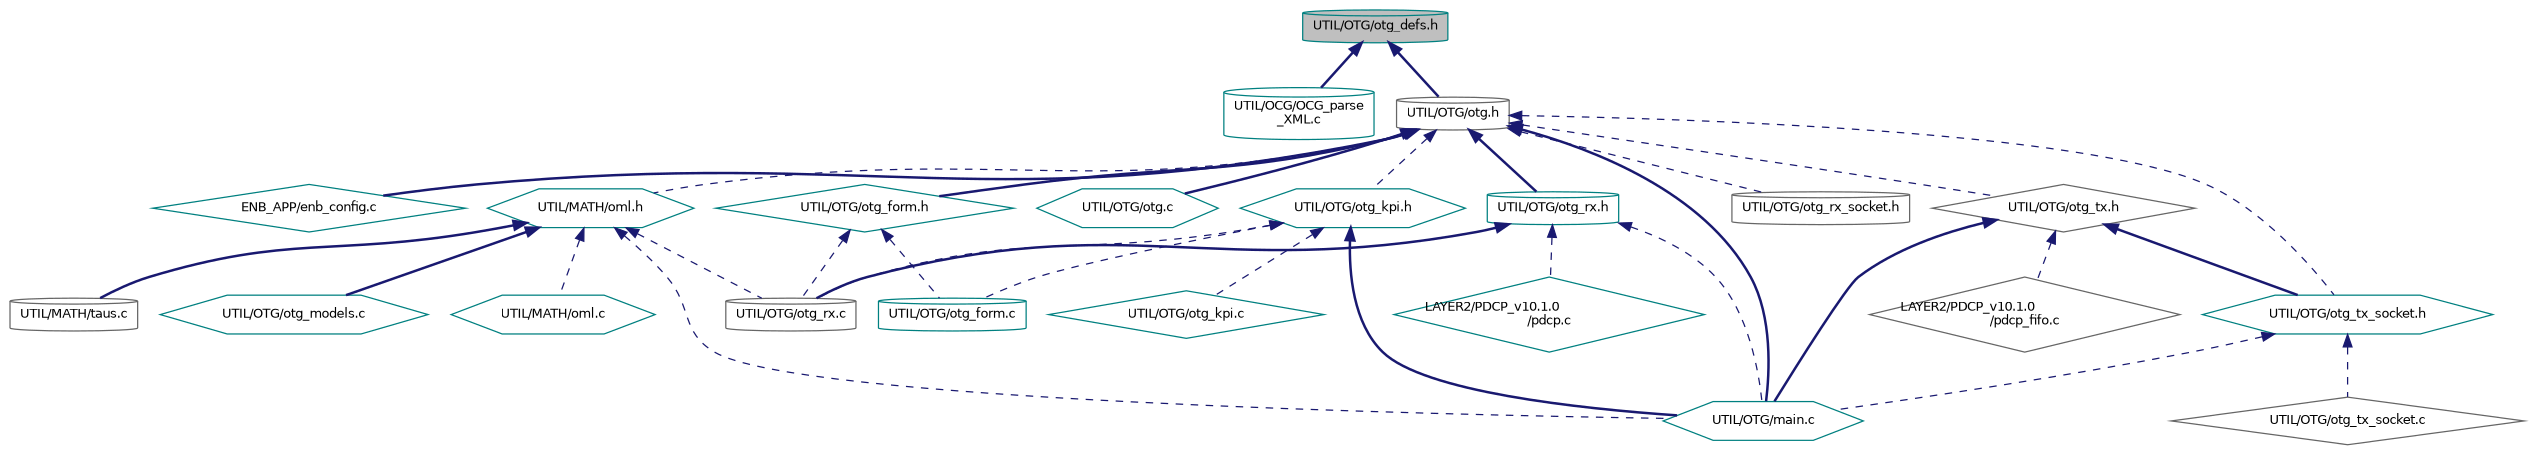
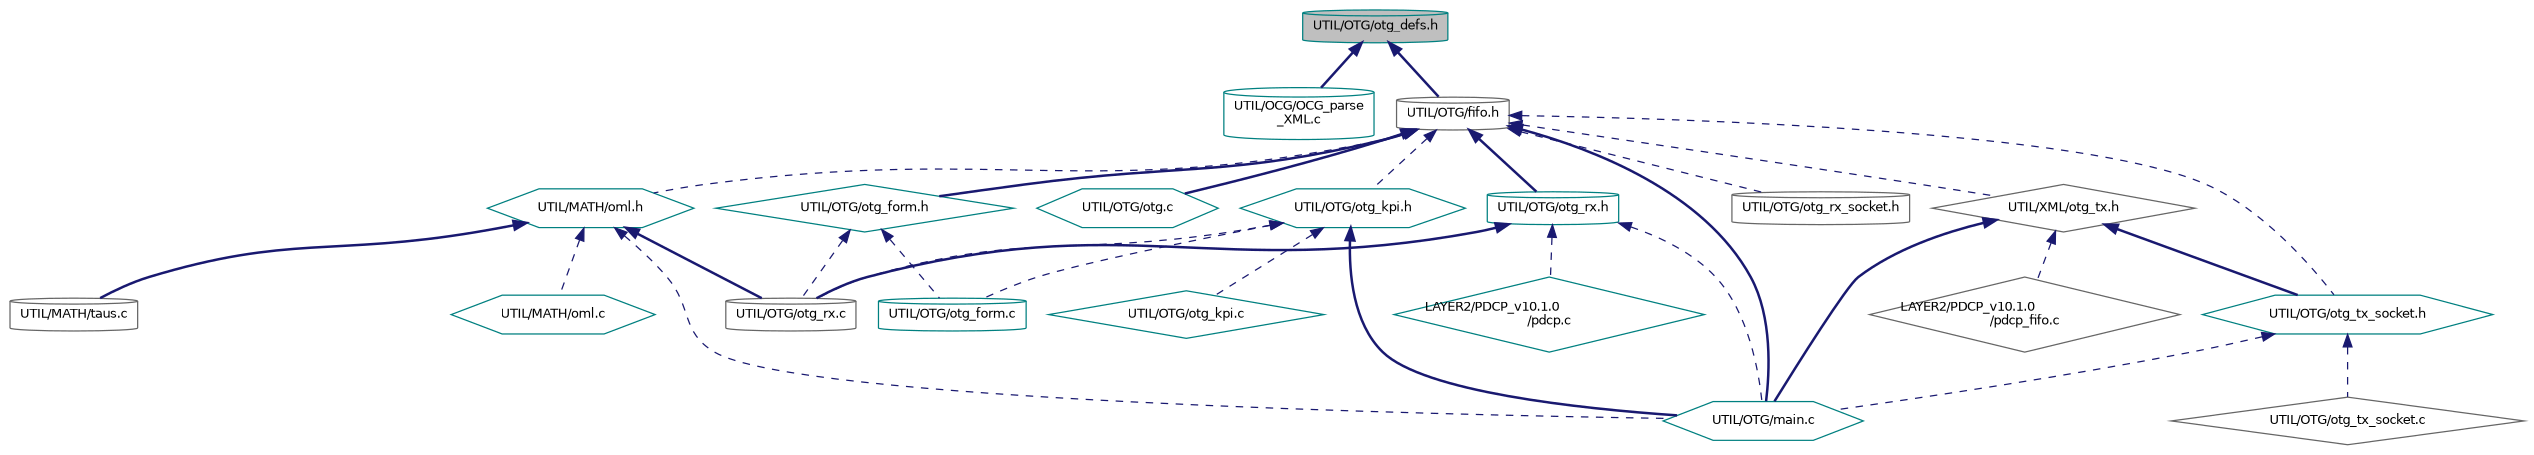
(1453, 114) -> (1453, 114)
(309, 208) -> none
(2064, 208) -> (2064, 208)
(700, 266) -> (700, 266)
(294, 315) -> none
